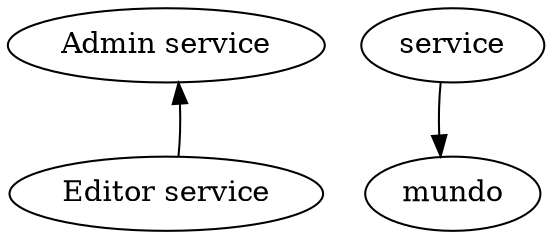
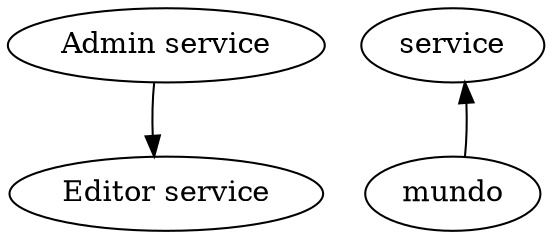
(439, 109) -> (467, 130)
(180, 130) -> (153, 109)
